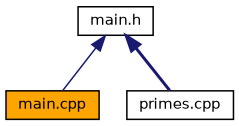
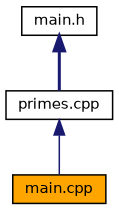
(79, 69) -> (59, 155)
